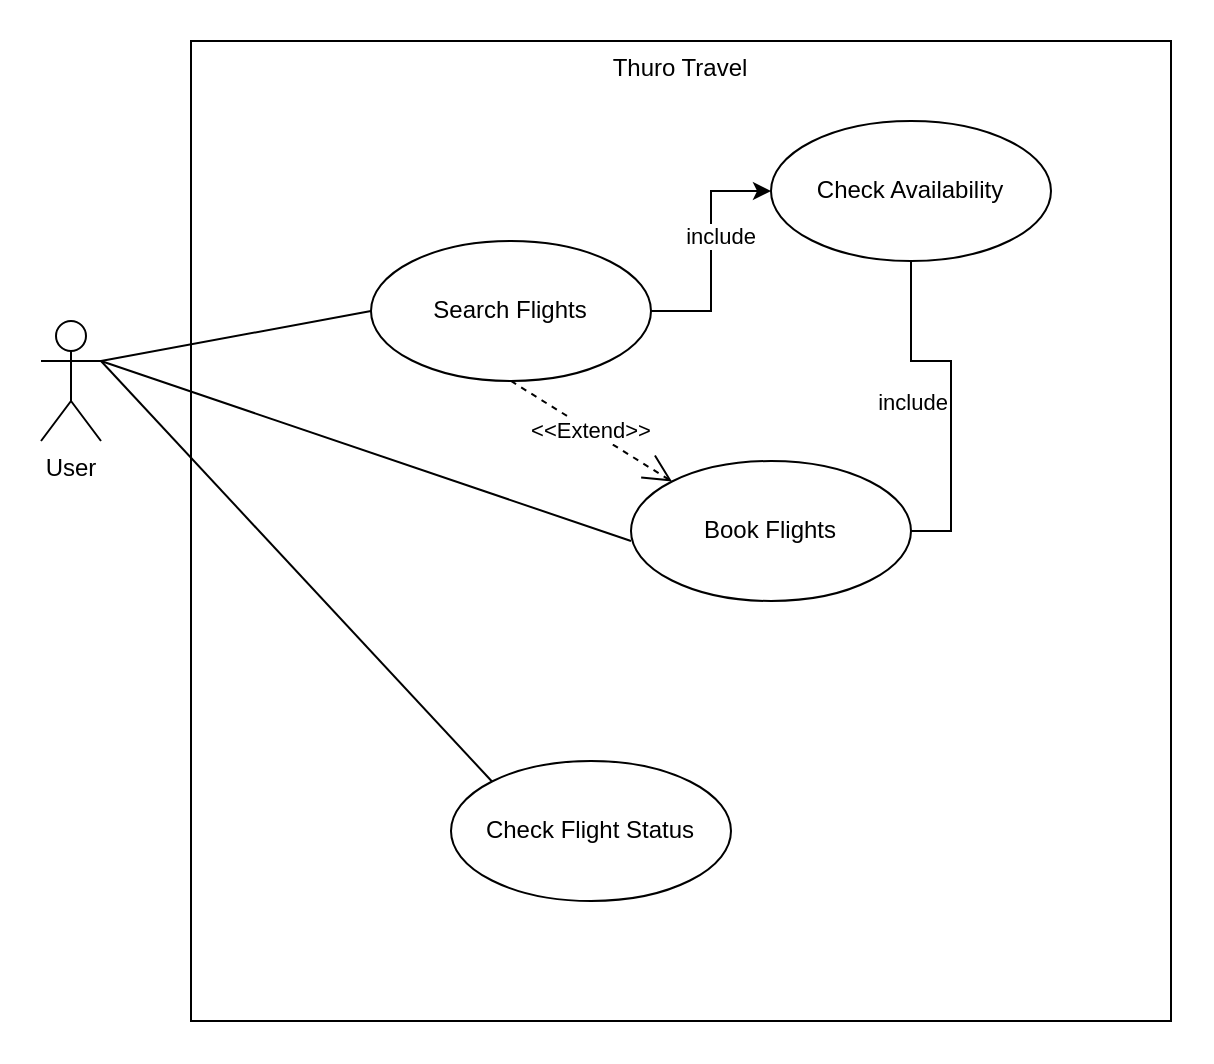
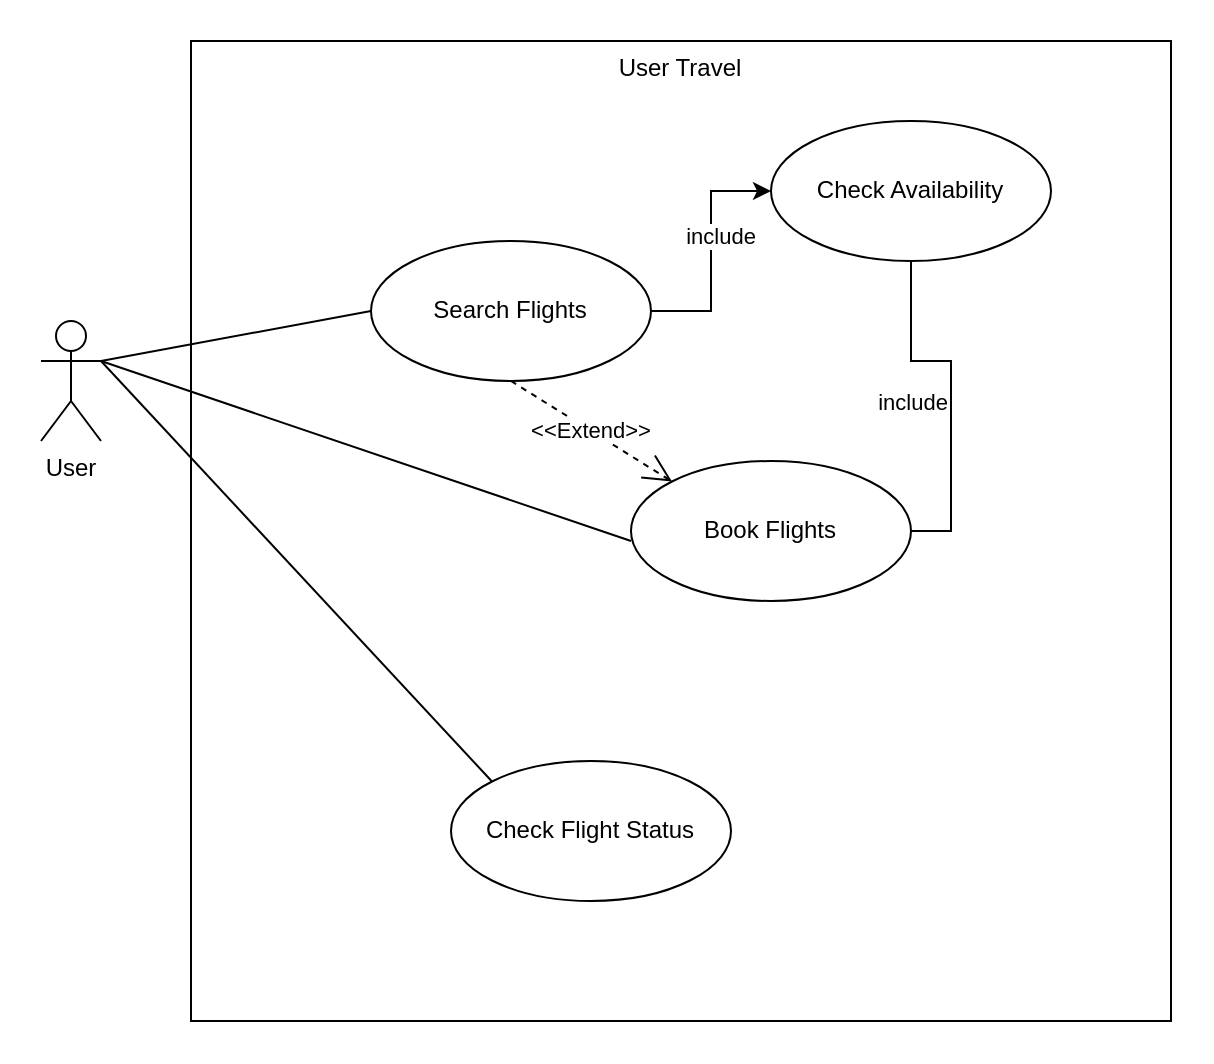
(681, 69) -> (681, 69)
